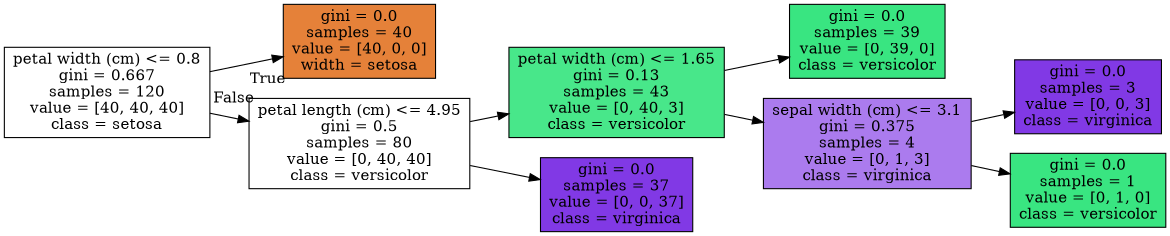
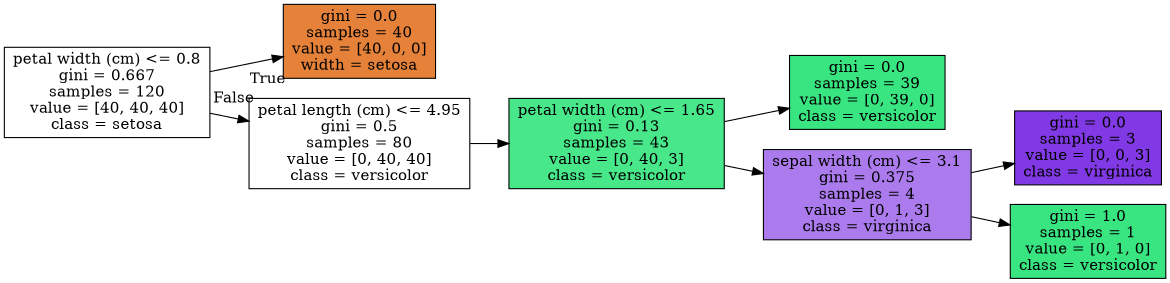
(1088, 190) -> (1088, 241)
(617, 195) -> none
